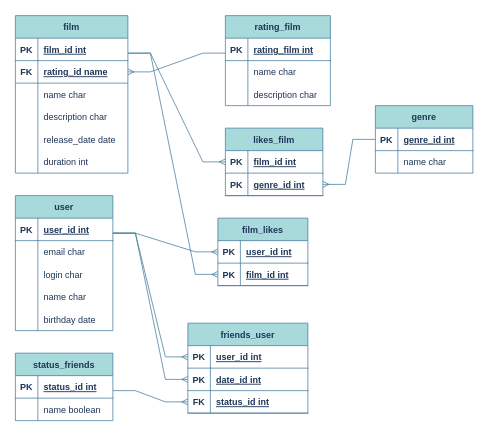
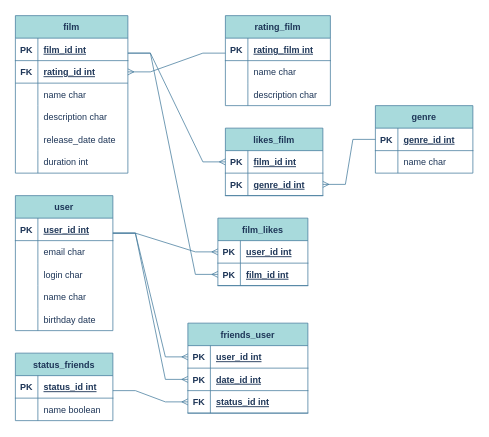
(75, 72) -> (72, 72)
